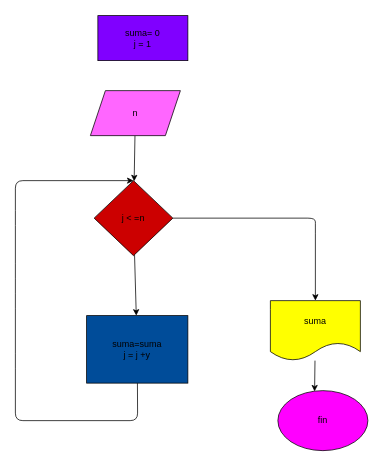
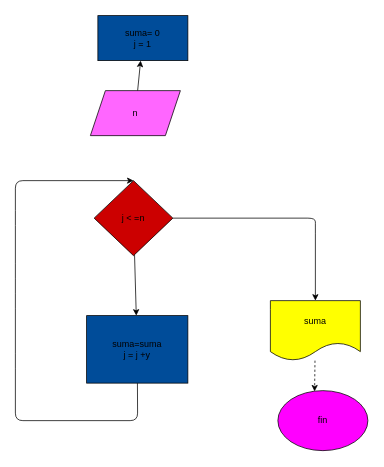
(143, 38) -> (143, 38)
(135, 159) -> (139, 78)
(315, 373) -> (315, 373)
